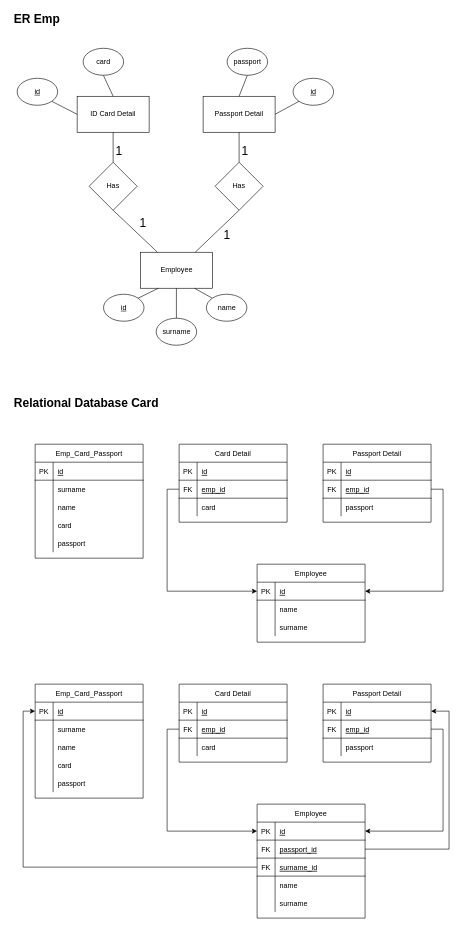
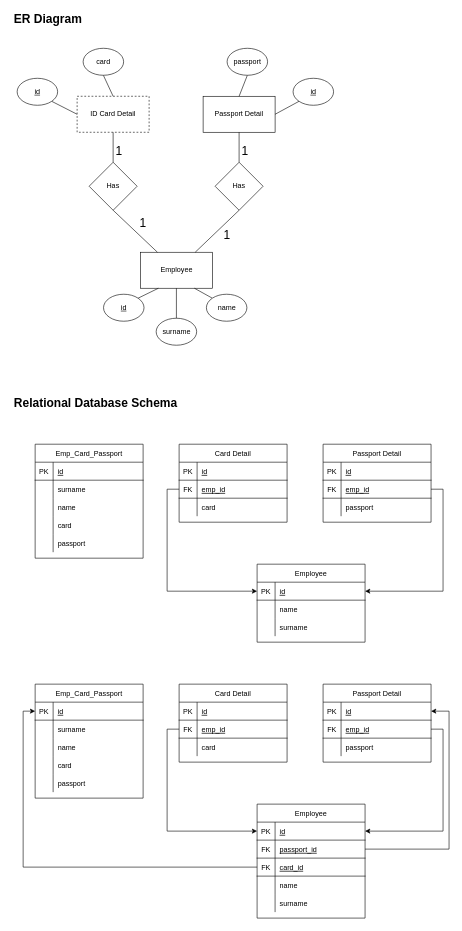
(33, 18) -> (45, 18)
(113, 114) -> (113, 114)
(87, 402) -> (94, 402)
(299, 868) -> (293, 868)
